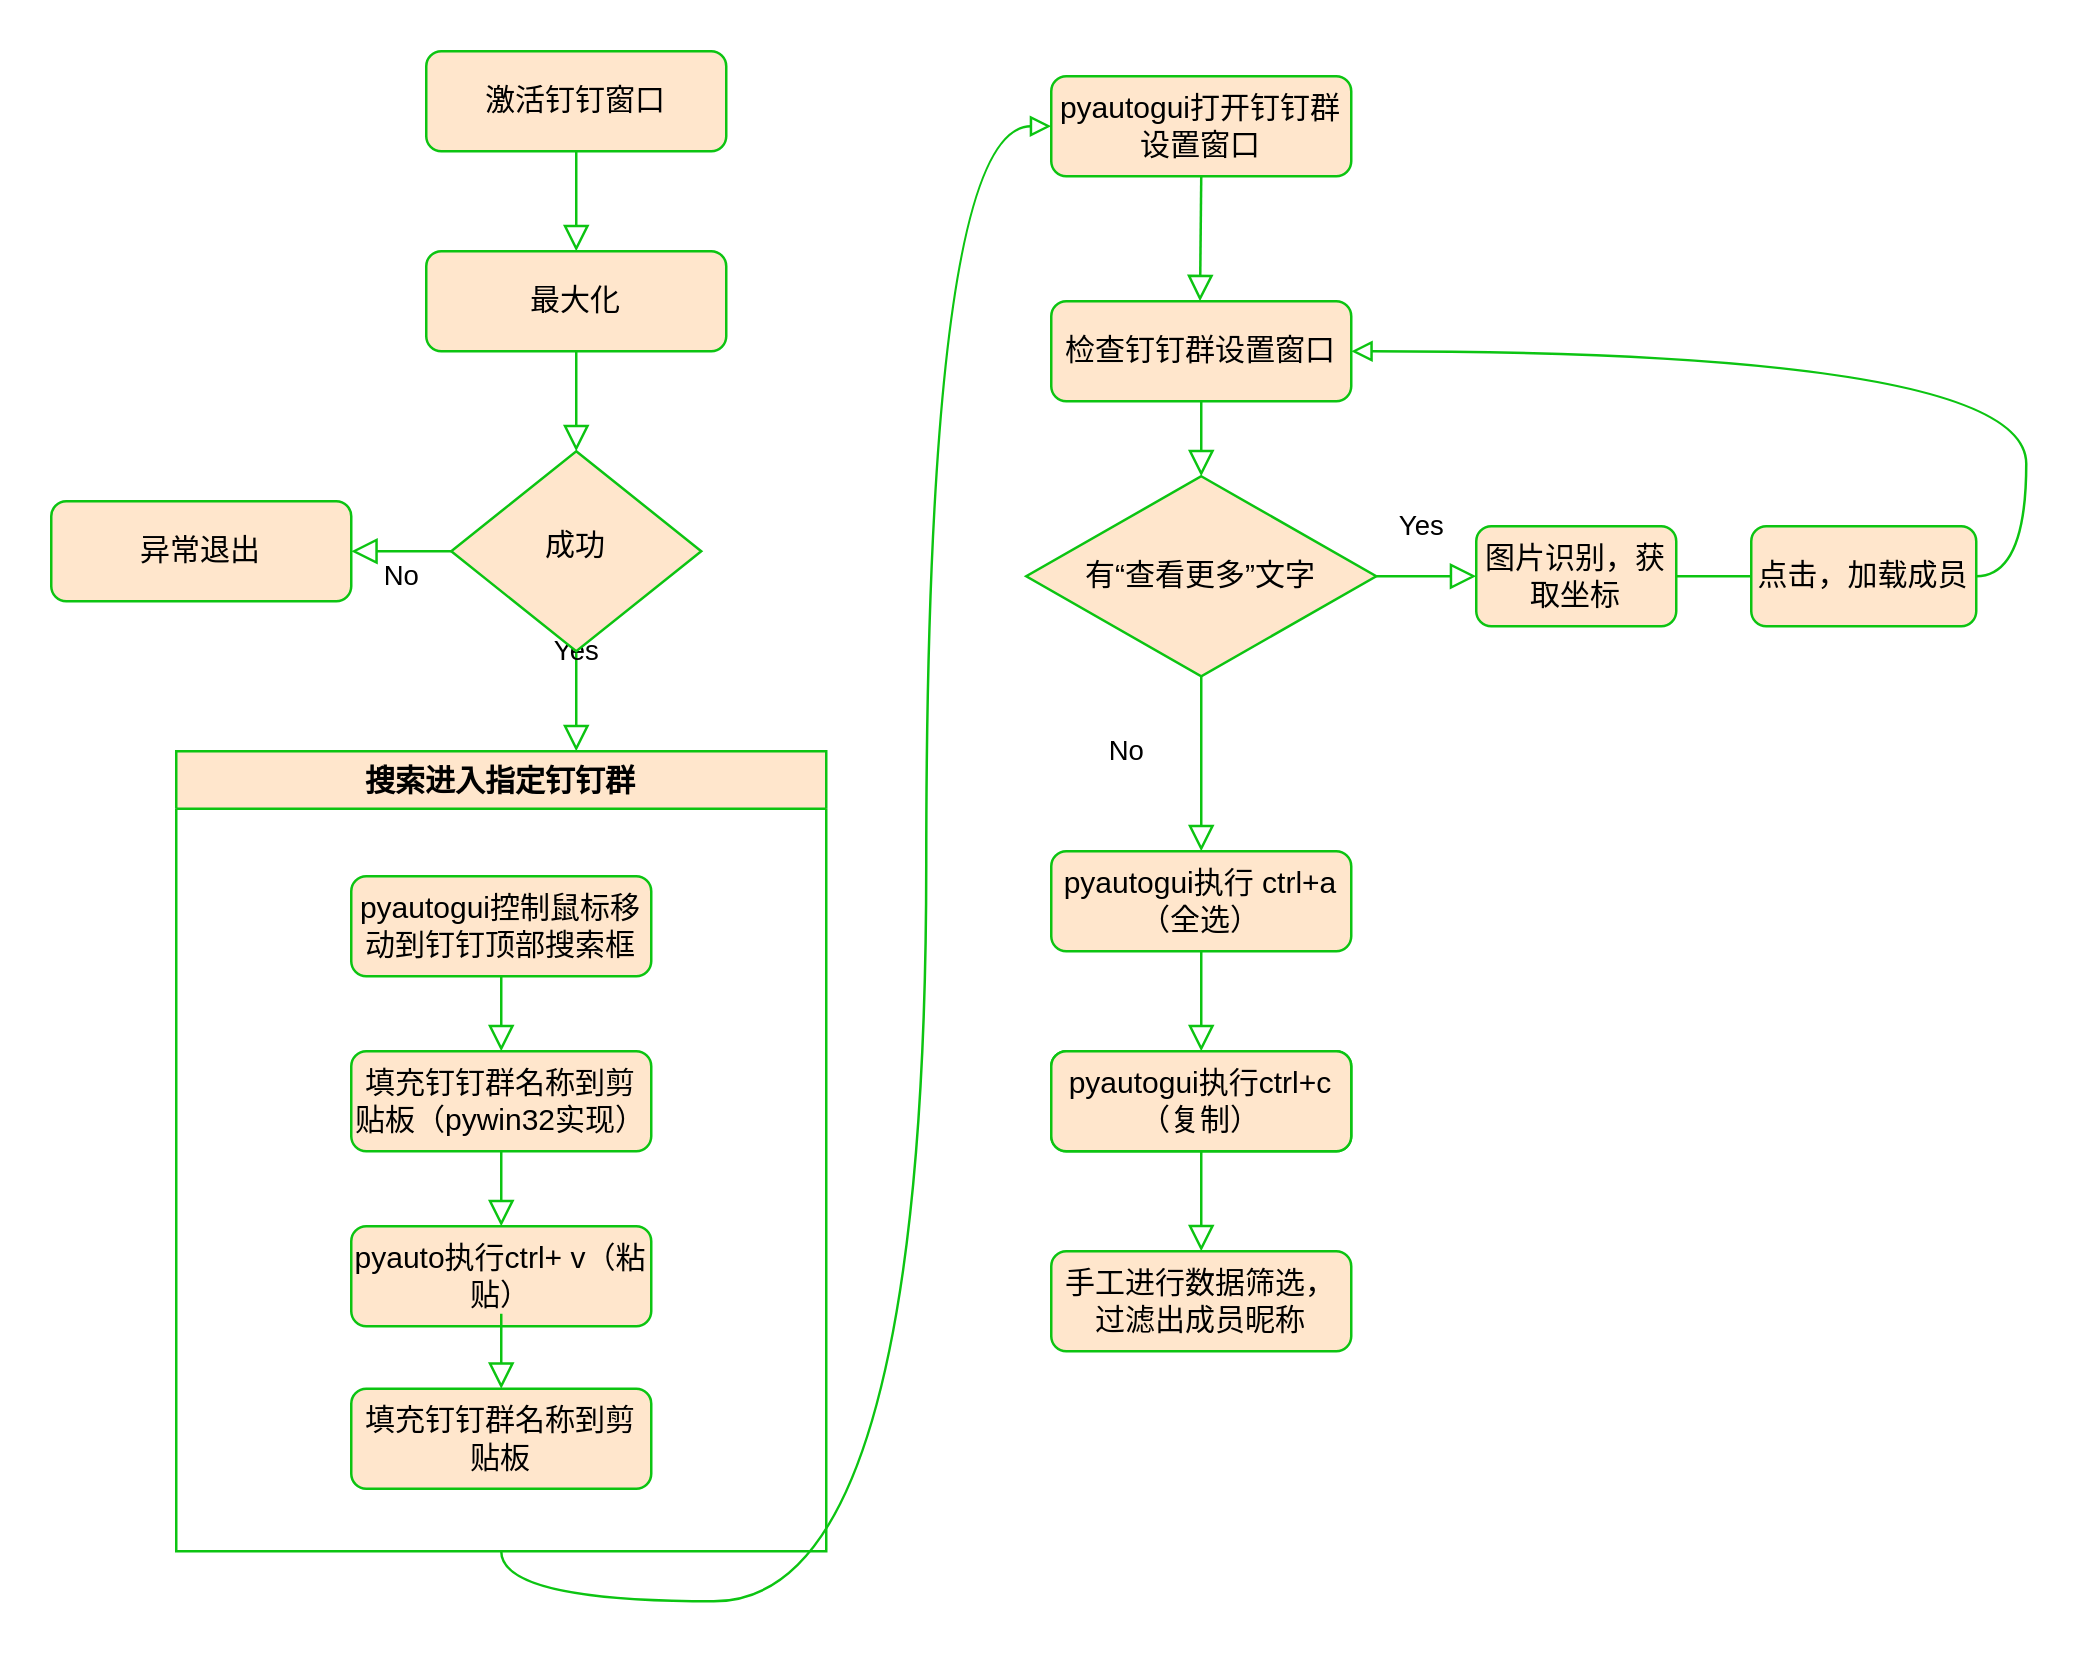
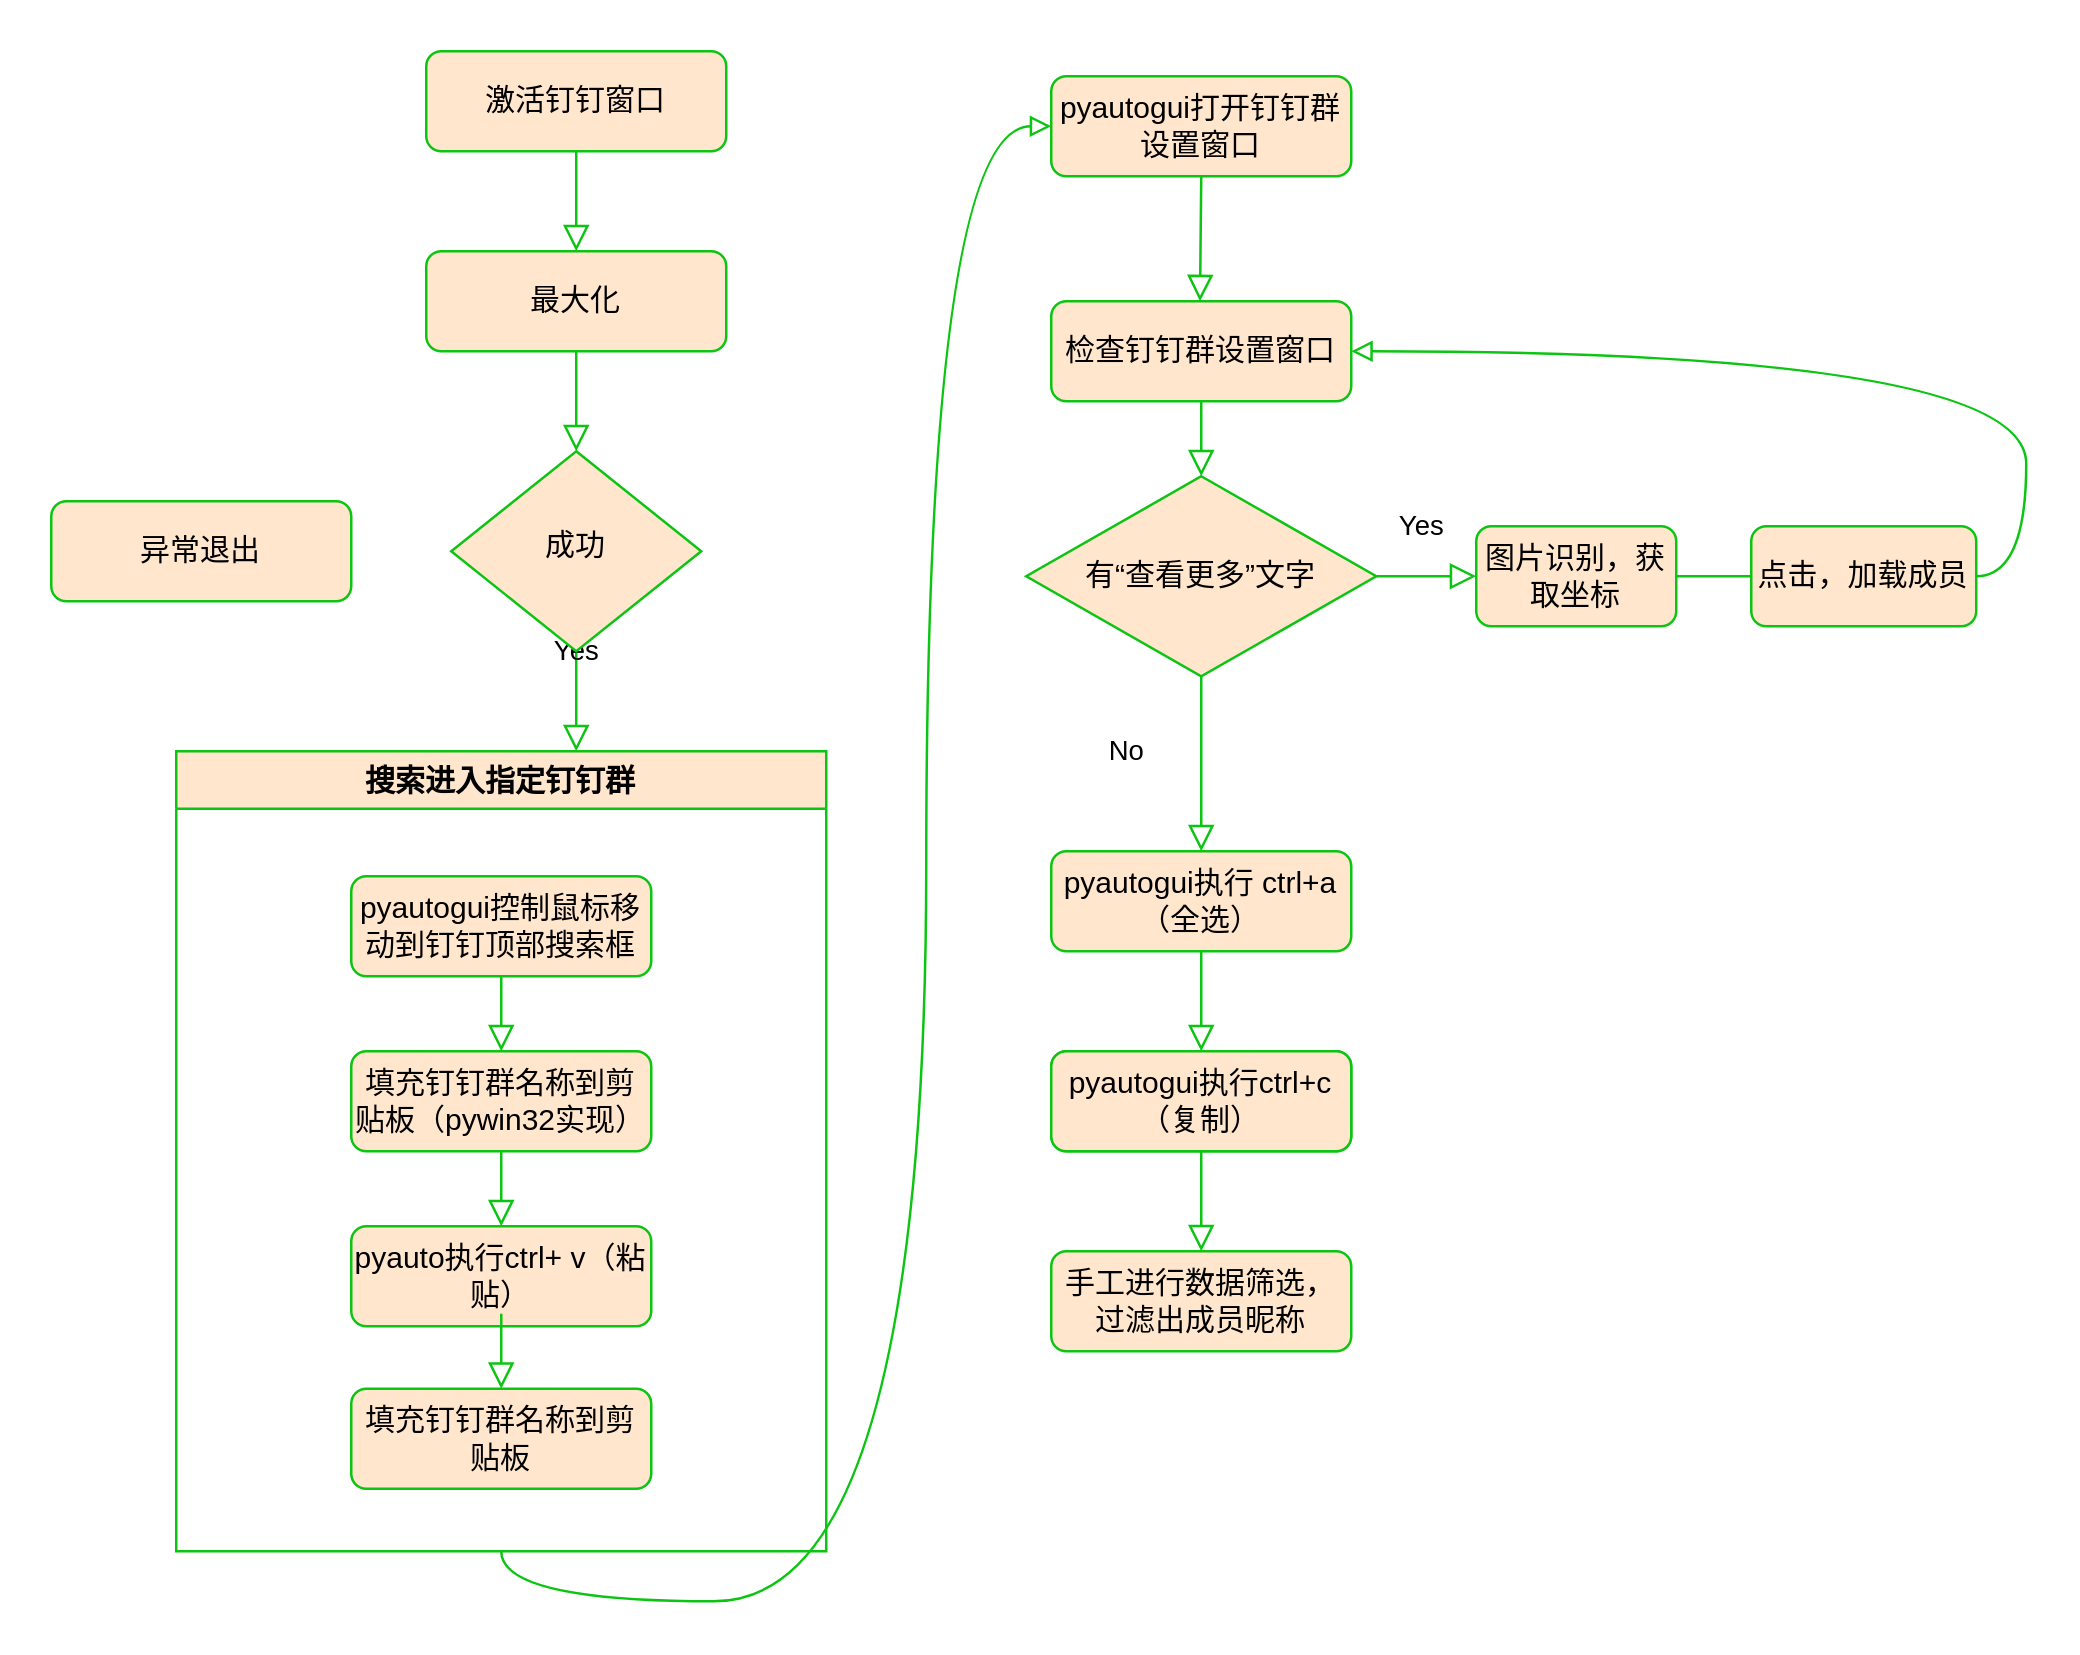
(414, 551) -> none
